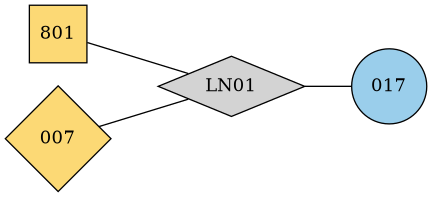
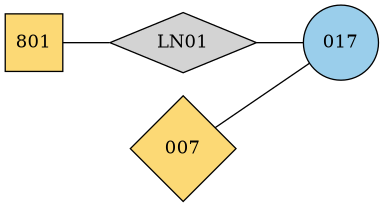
(144, 113) -> (262, 95)
